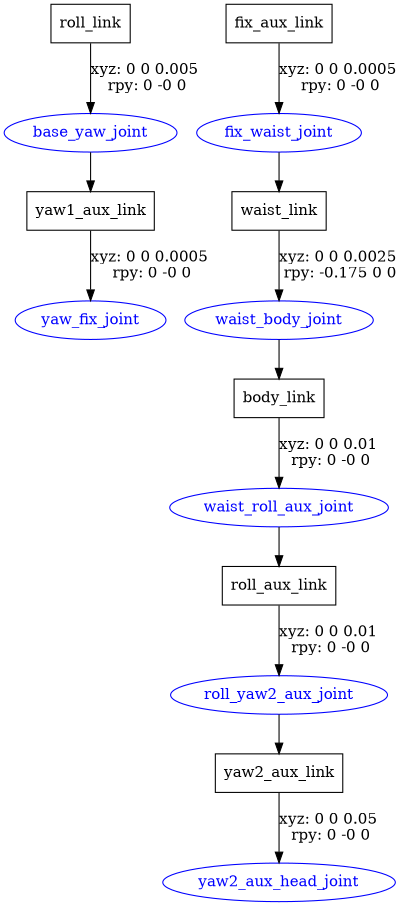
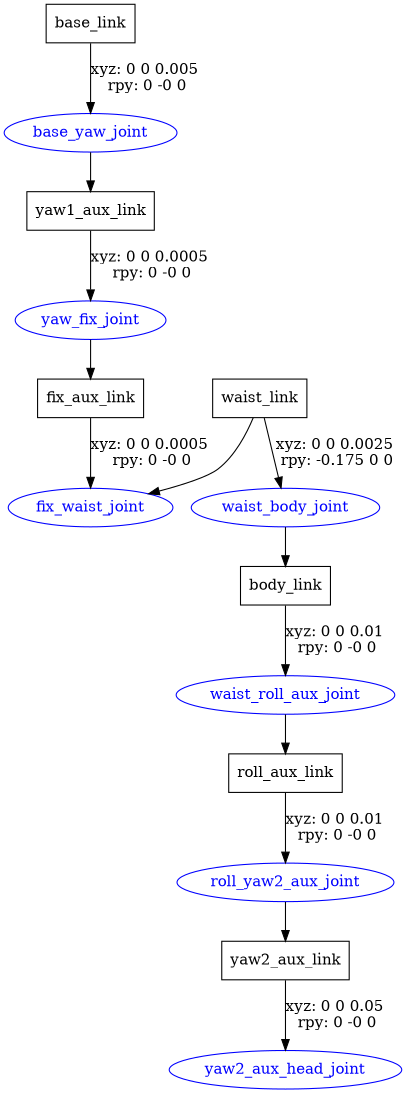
(91, 24) -> (91, 24)
(279, 167) -> (218, 469)
none -> (91, 354)
